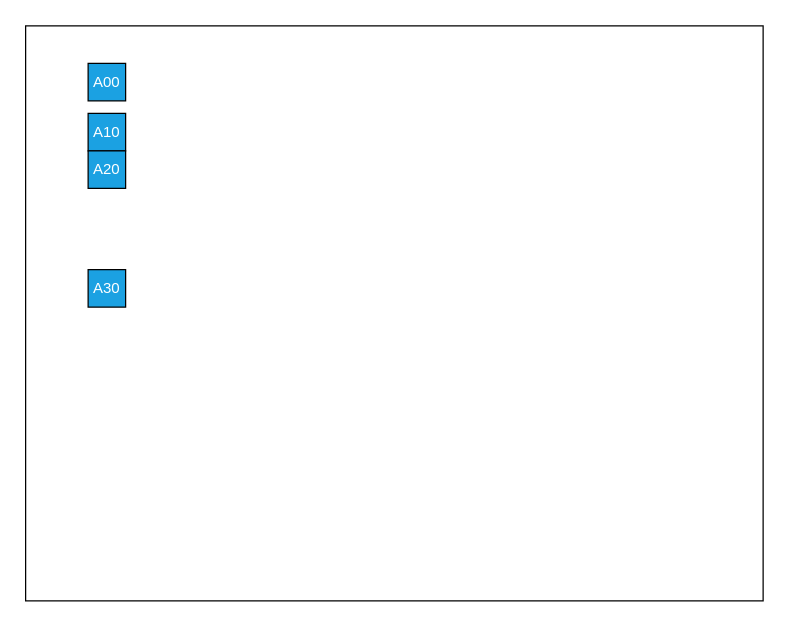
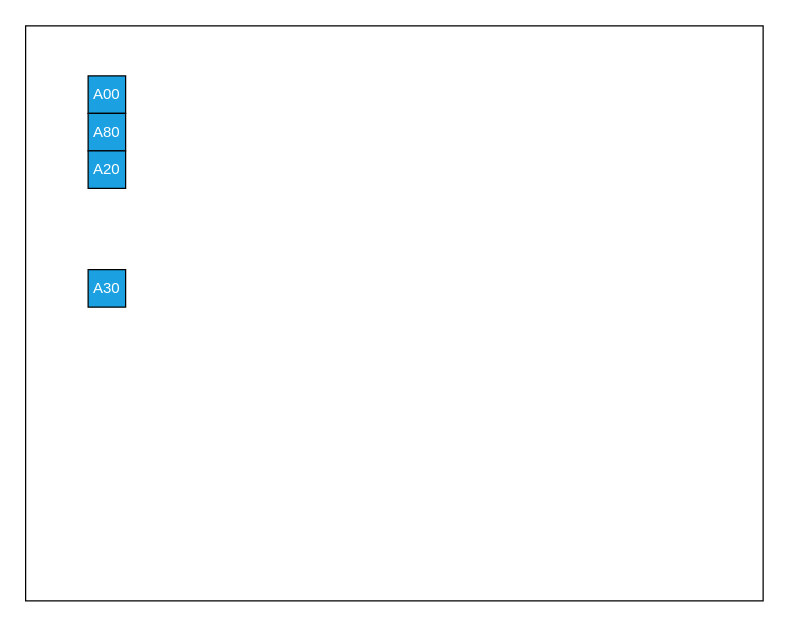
(107, 82) -> (107, 94)
(107, 132) -> (107, 132)
